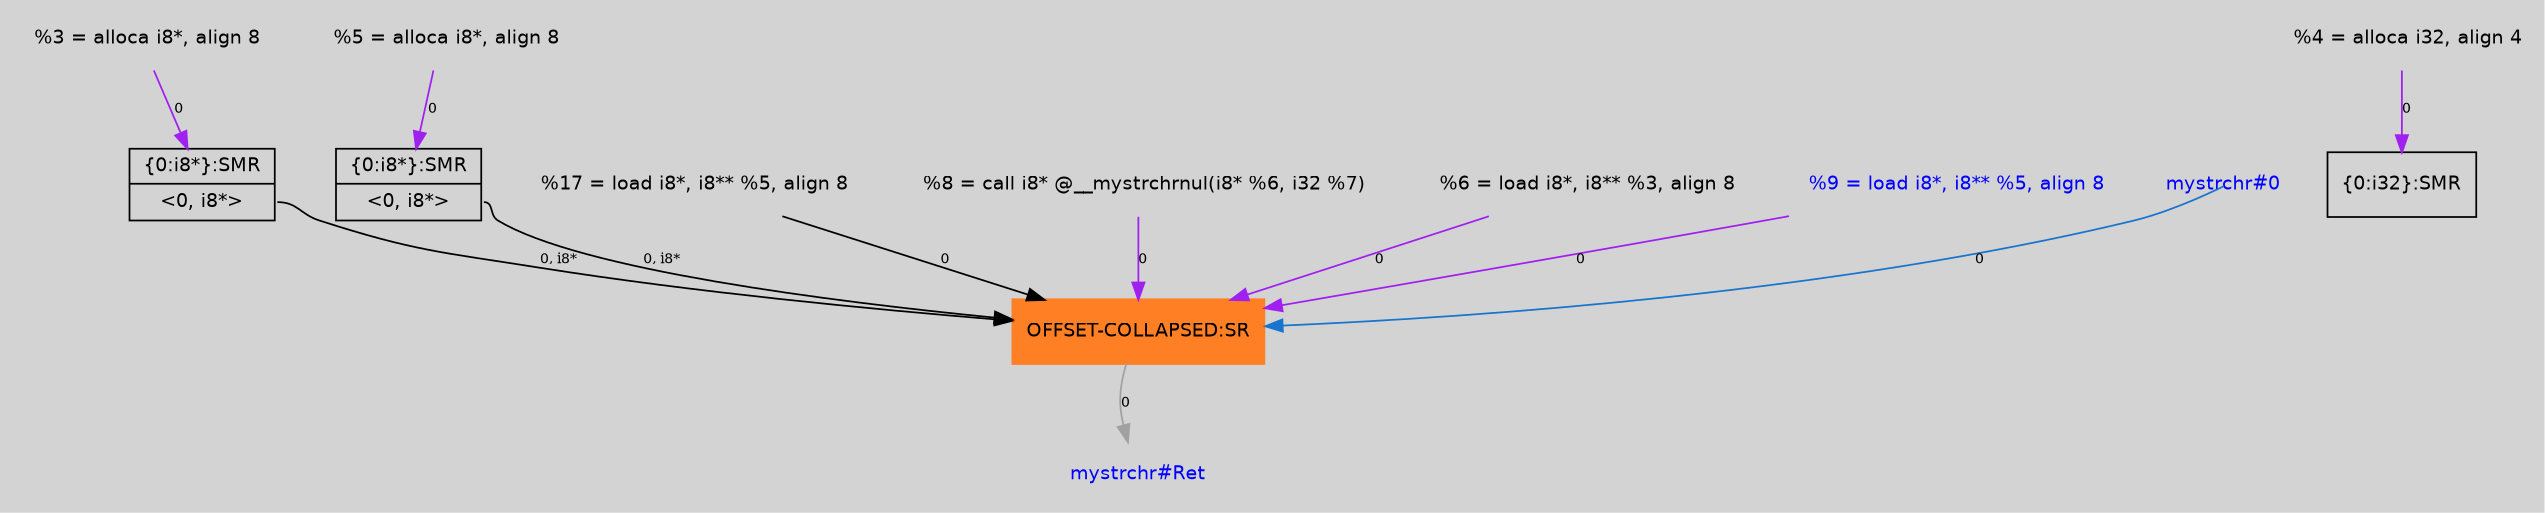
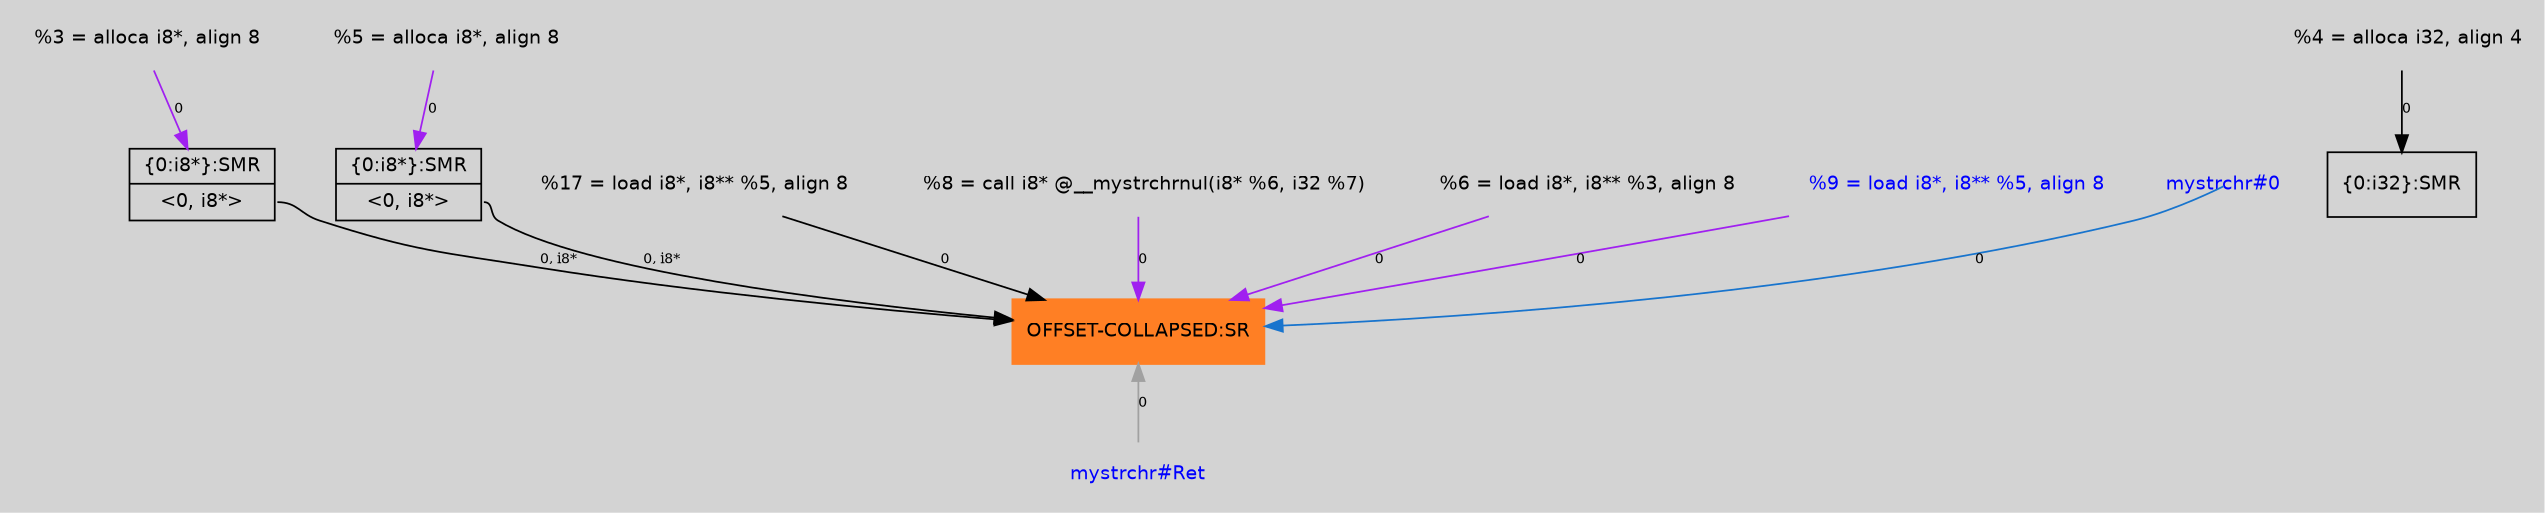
(2402, 103) -> (2402, 103)
(1120, 394) -> (1138, 412)
